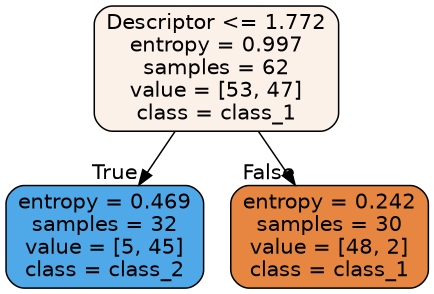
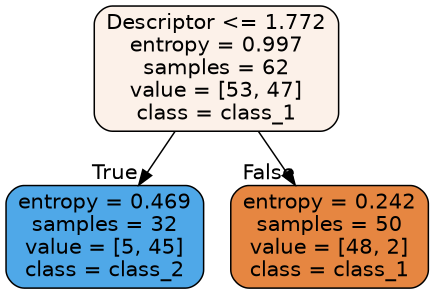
(330, 237) -> (330, 237)
